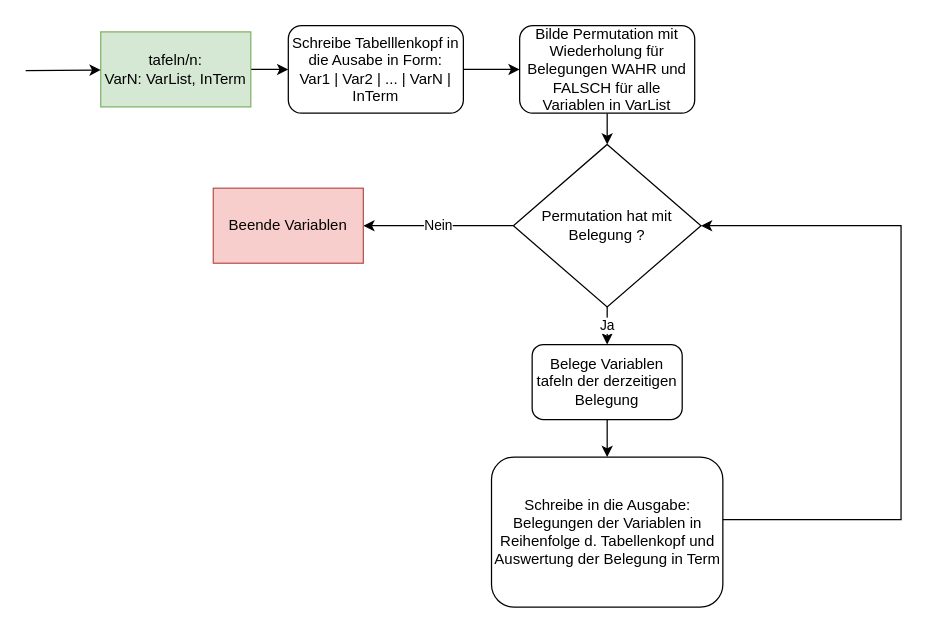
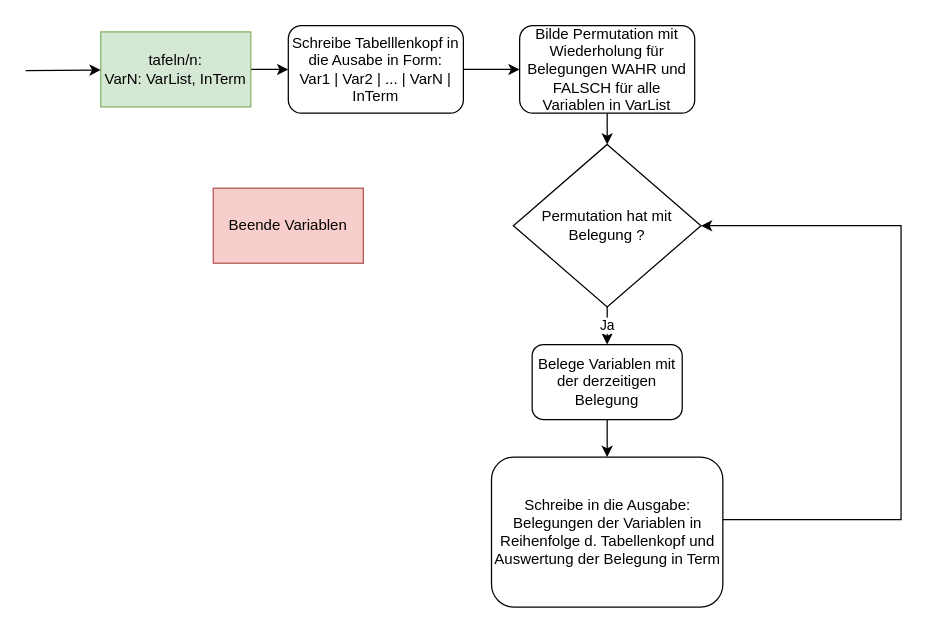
(442, 226) -> none
(607, 382) -> (607, 382)
